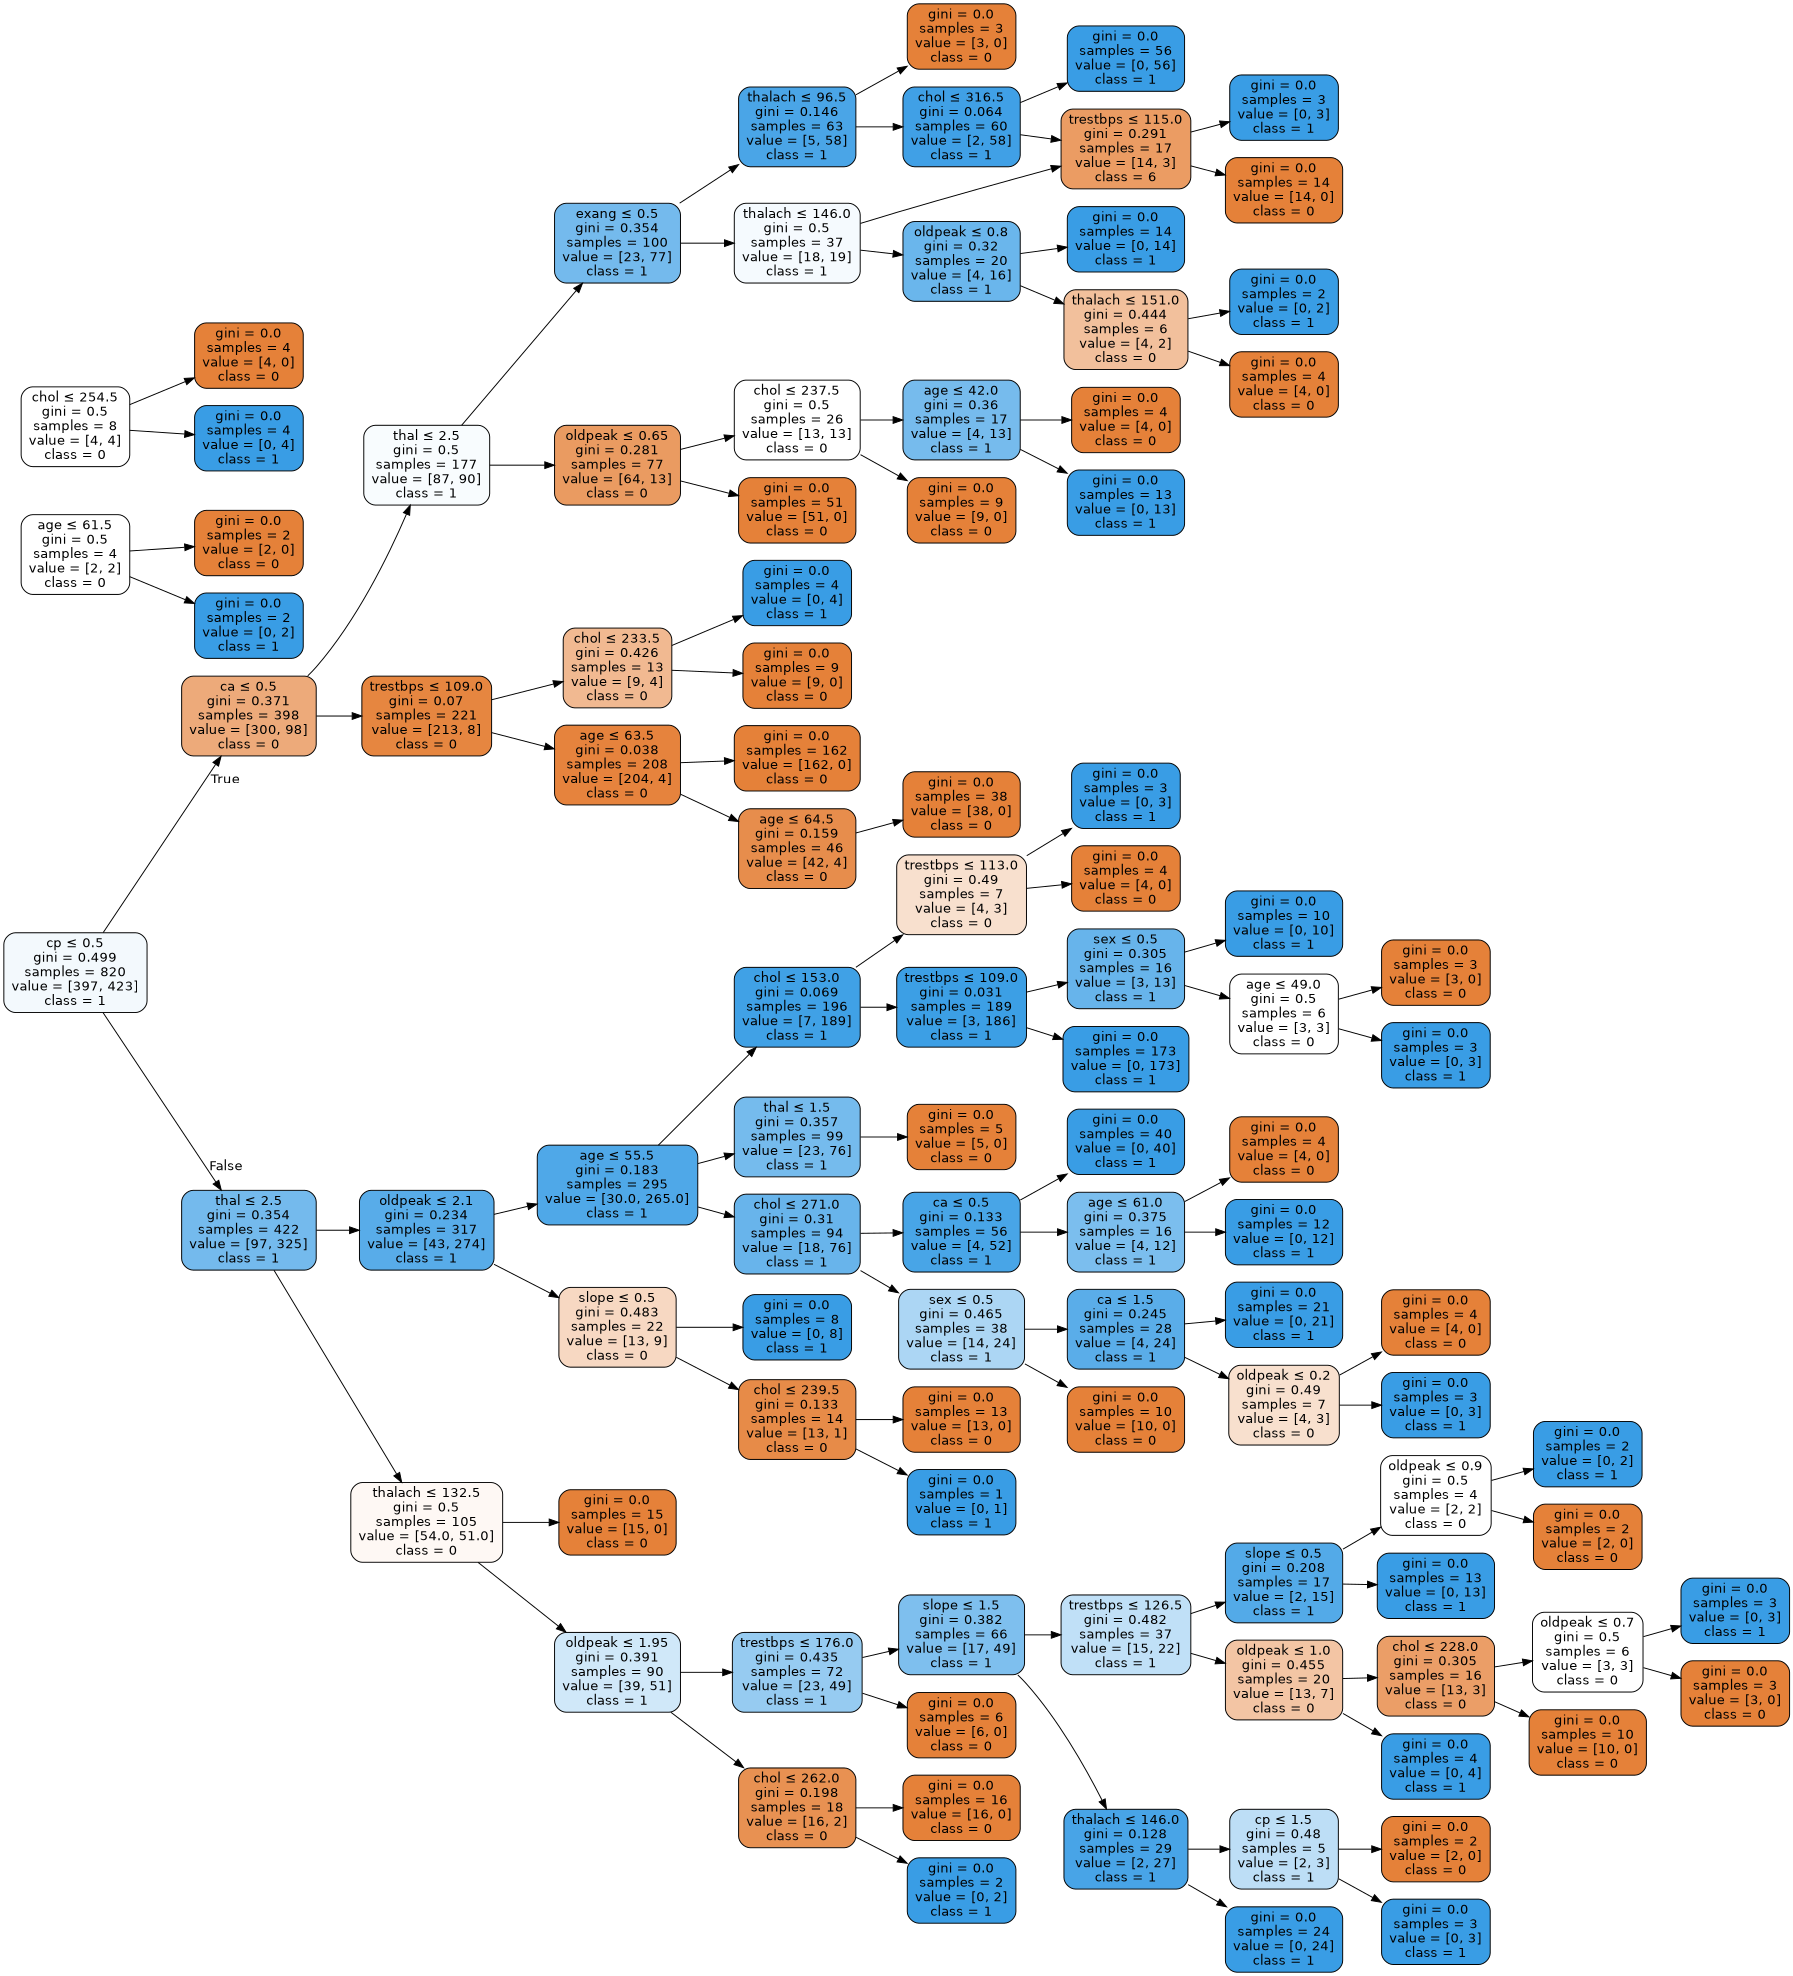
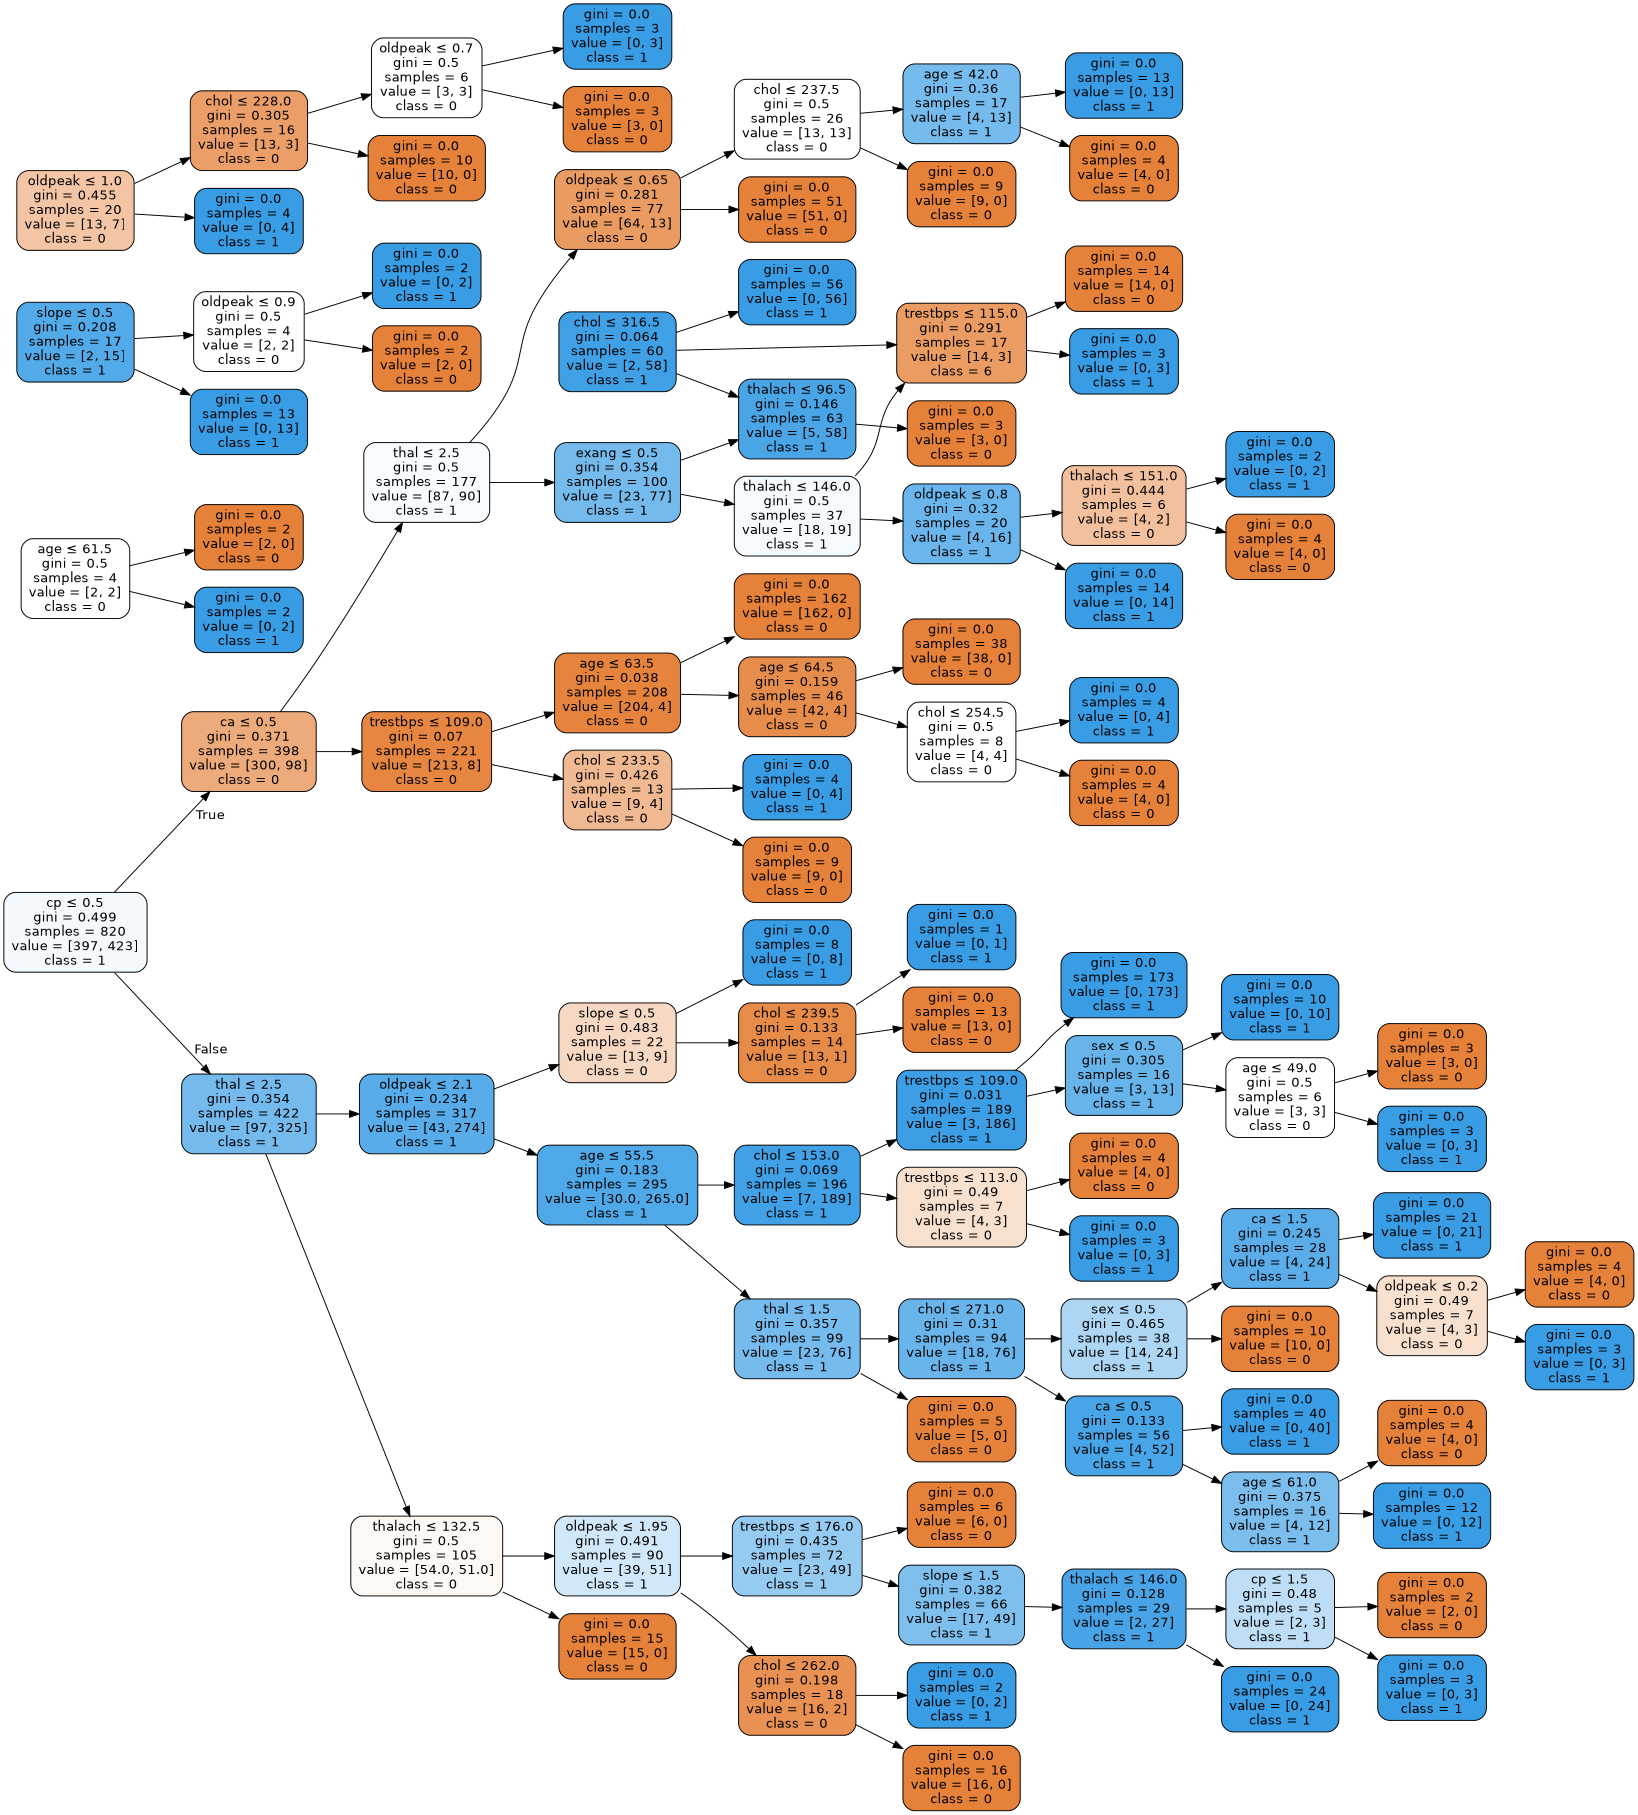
(874, 127) -> (703, 384)
none -> (877, 719)
(711, 1211) -> (875, 1339)
(1126, 1635) -> none
(618, 1657) -> (618, 1541)
